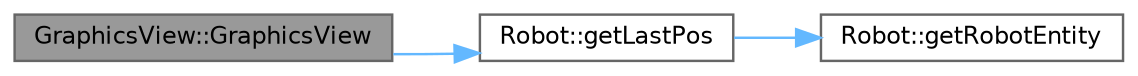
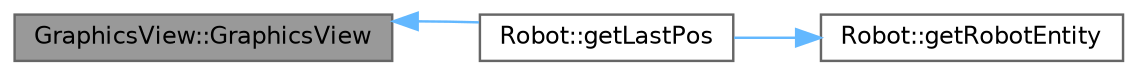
(424, 54) -> (448, 22)
